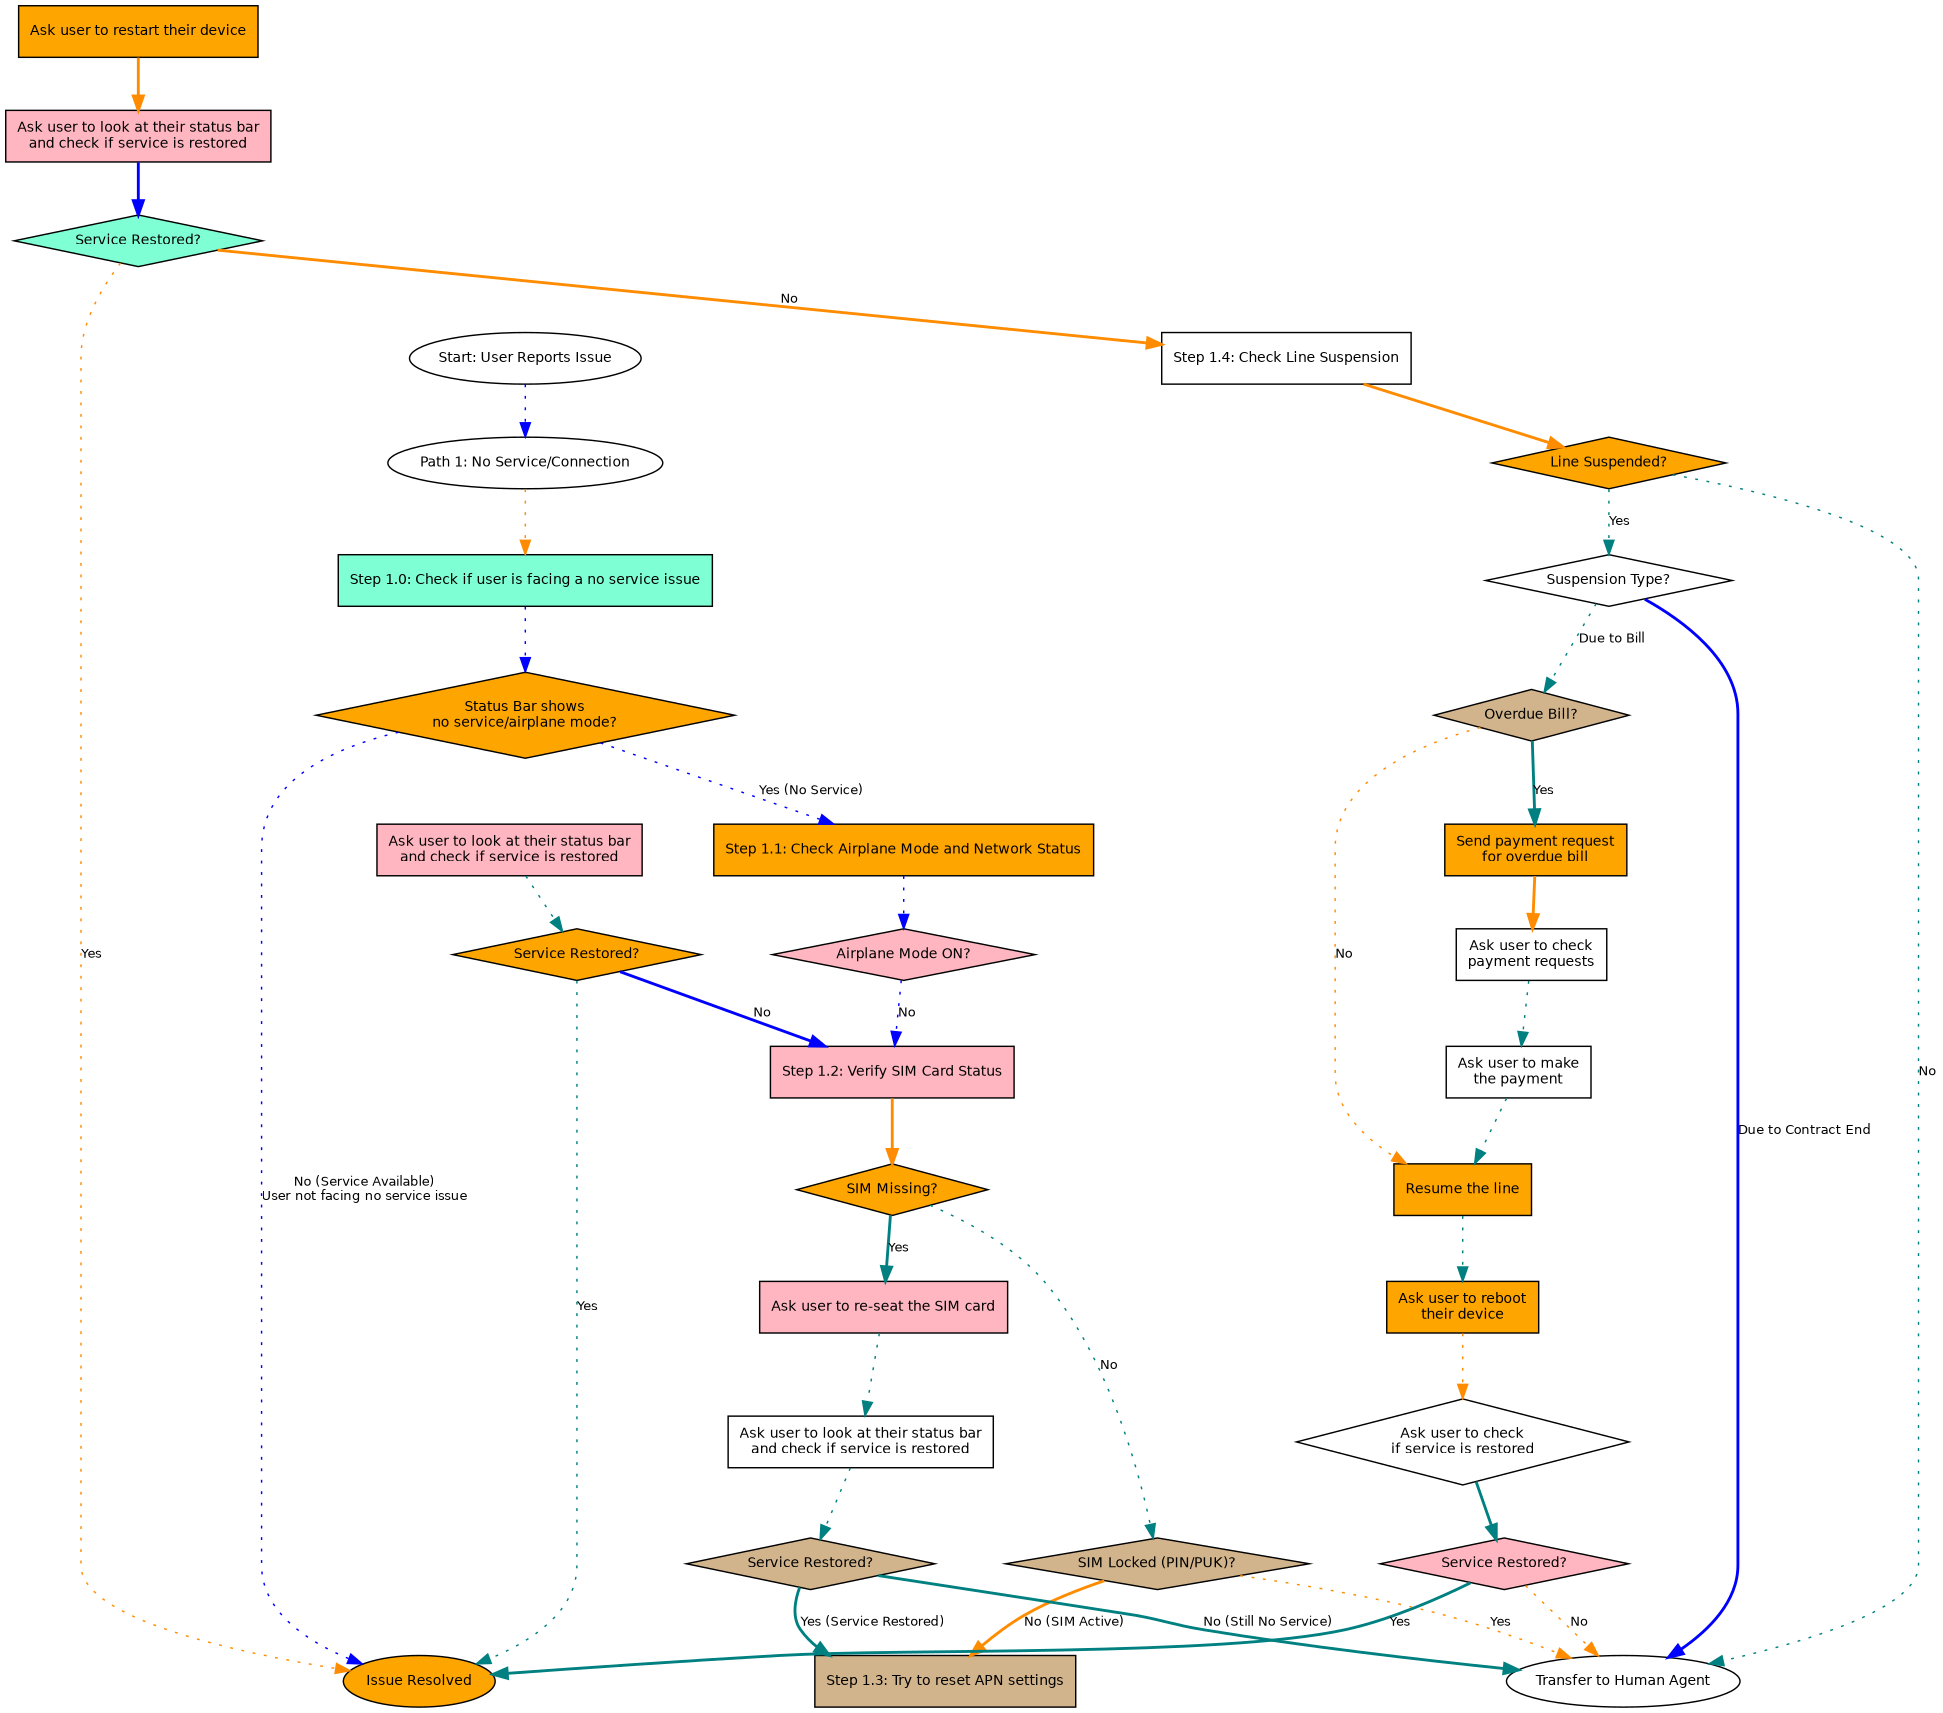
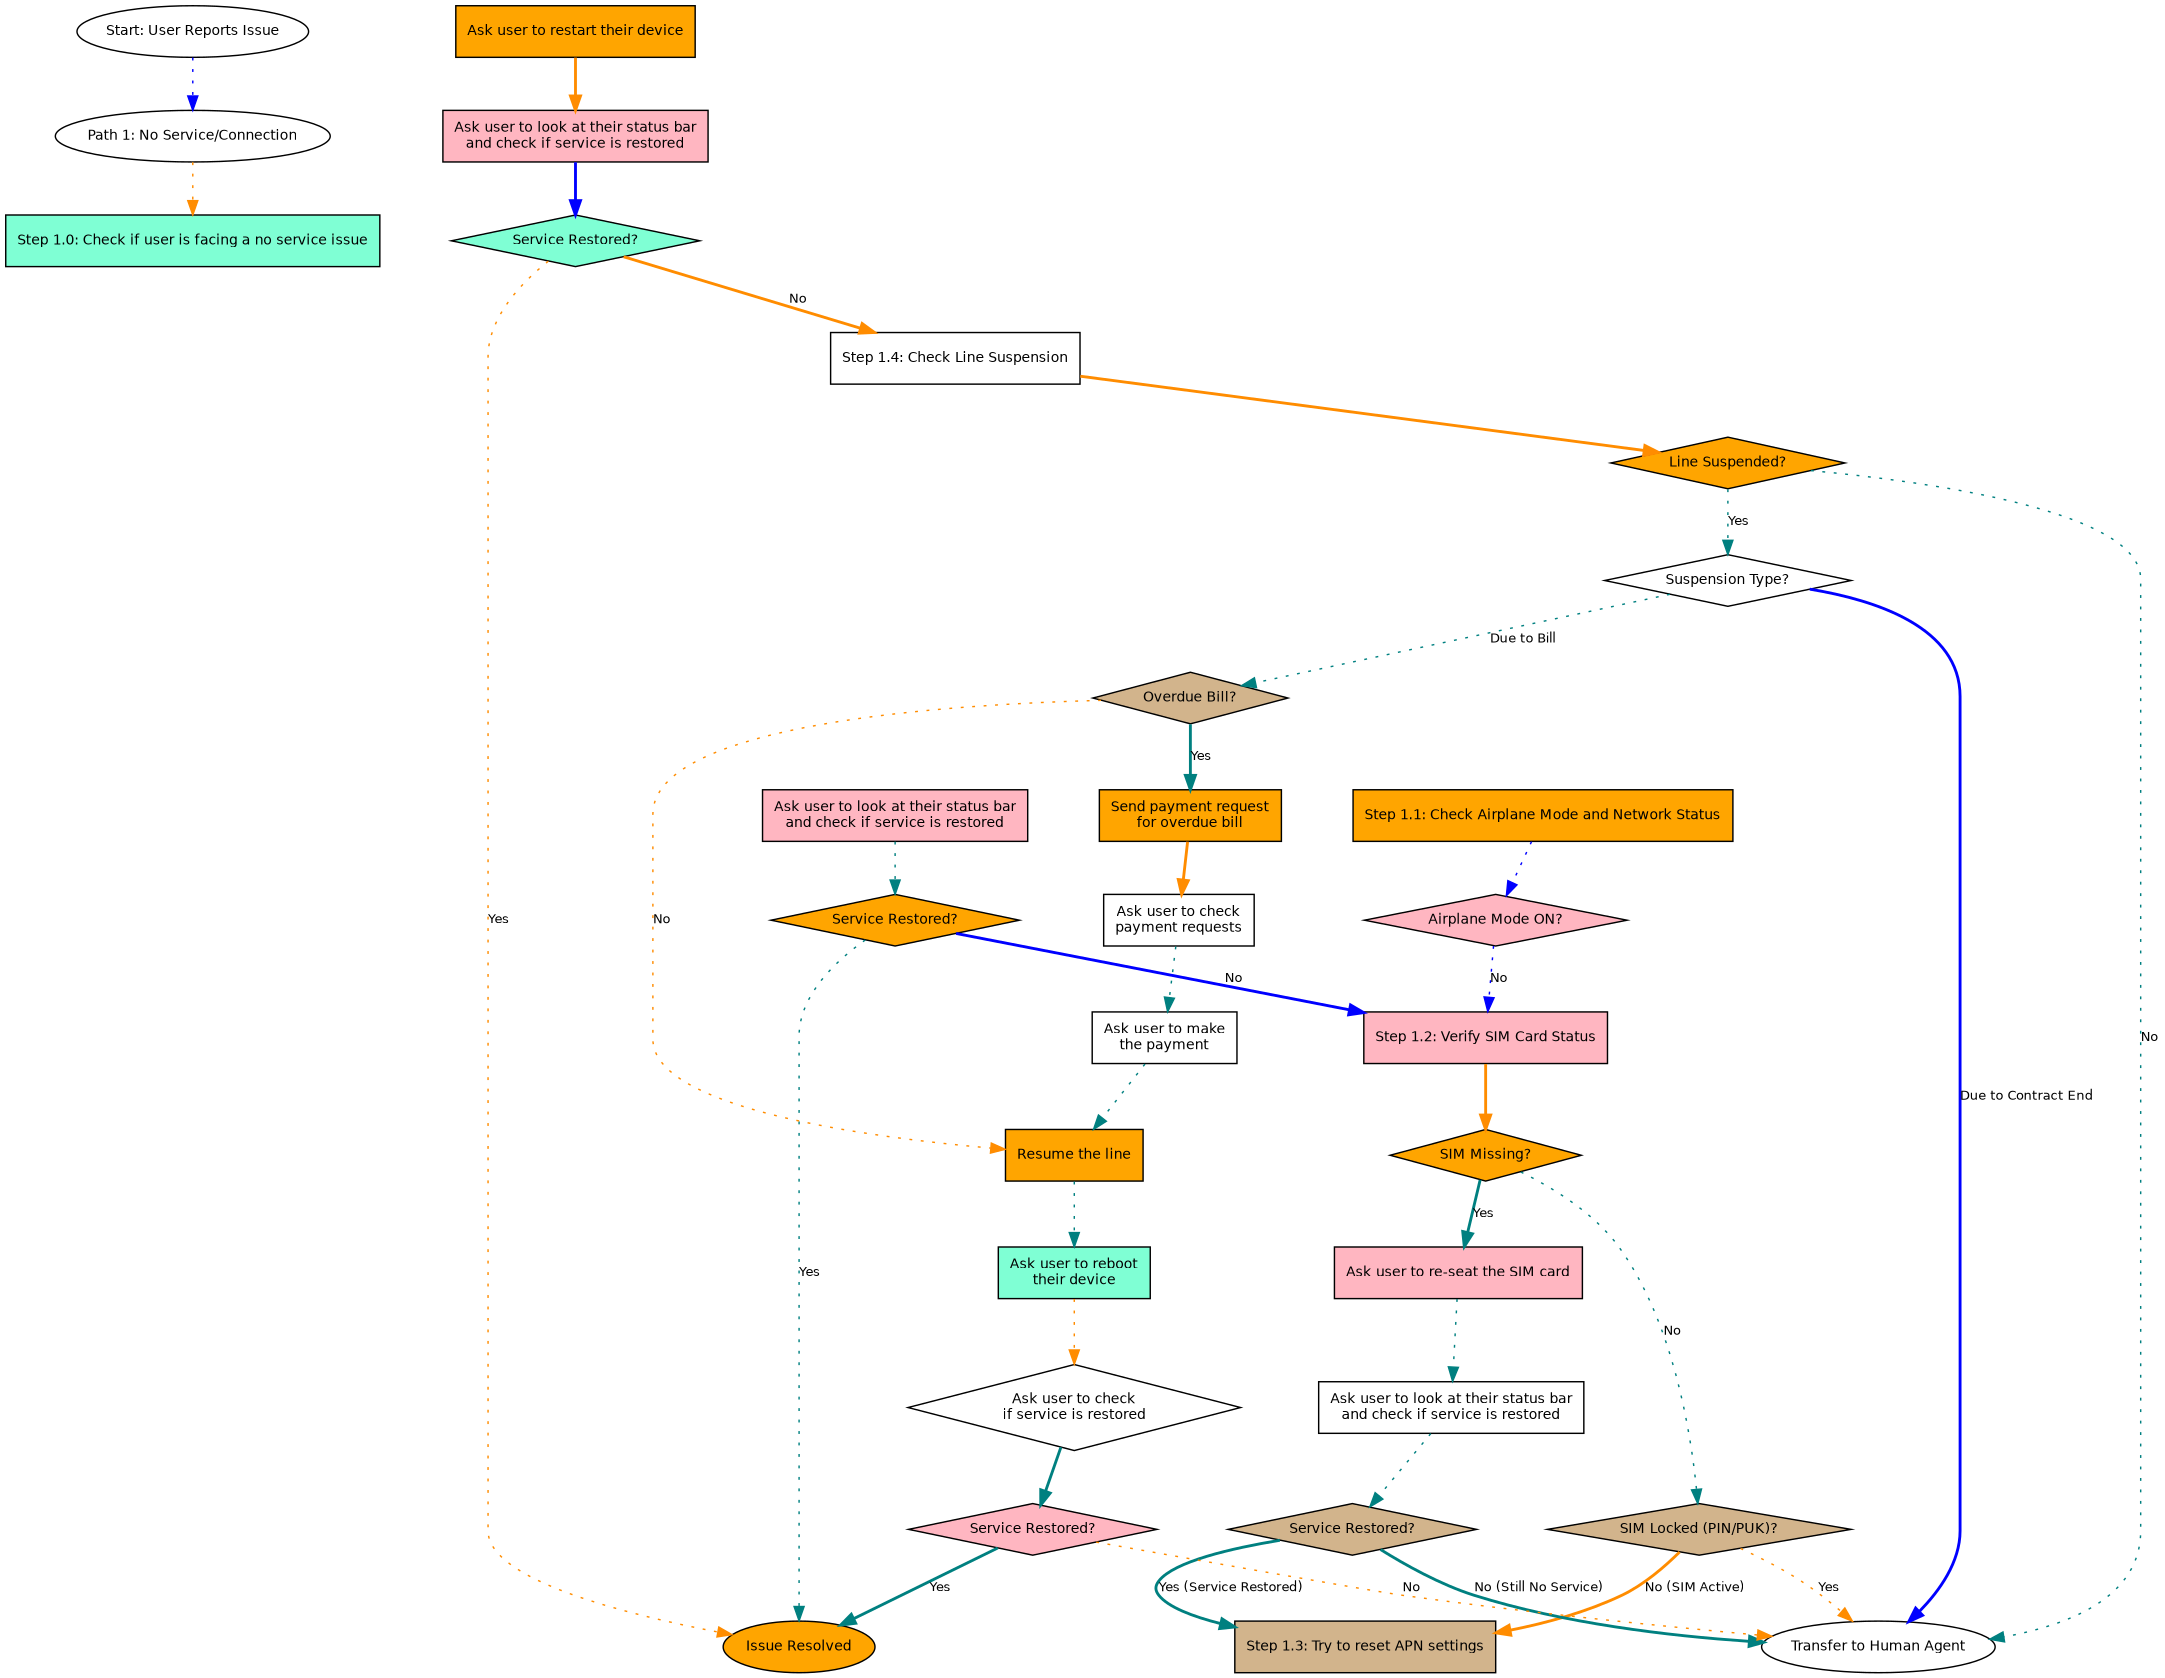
(525, 715) -> none
(1463, 1307) -> (1074, 1273)
